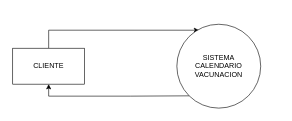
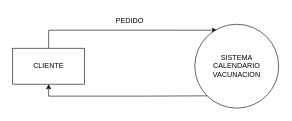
none -> (129, 21)
(219, 66) -> (237, 66)
